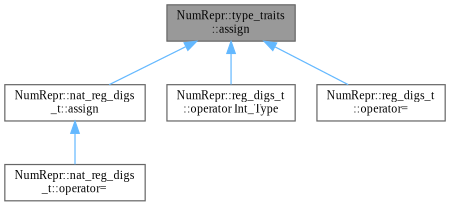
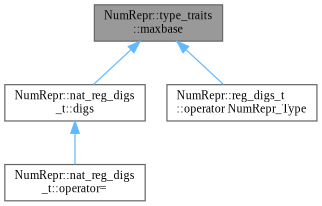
(231, 23) -> (158, 23)
(75, 103) -> (75, 103)
(231, 103) -> (242, 103)
(381, 103) -> none
